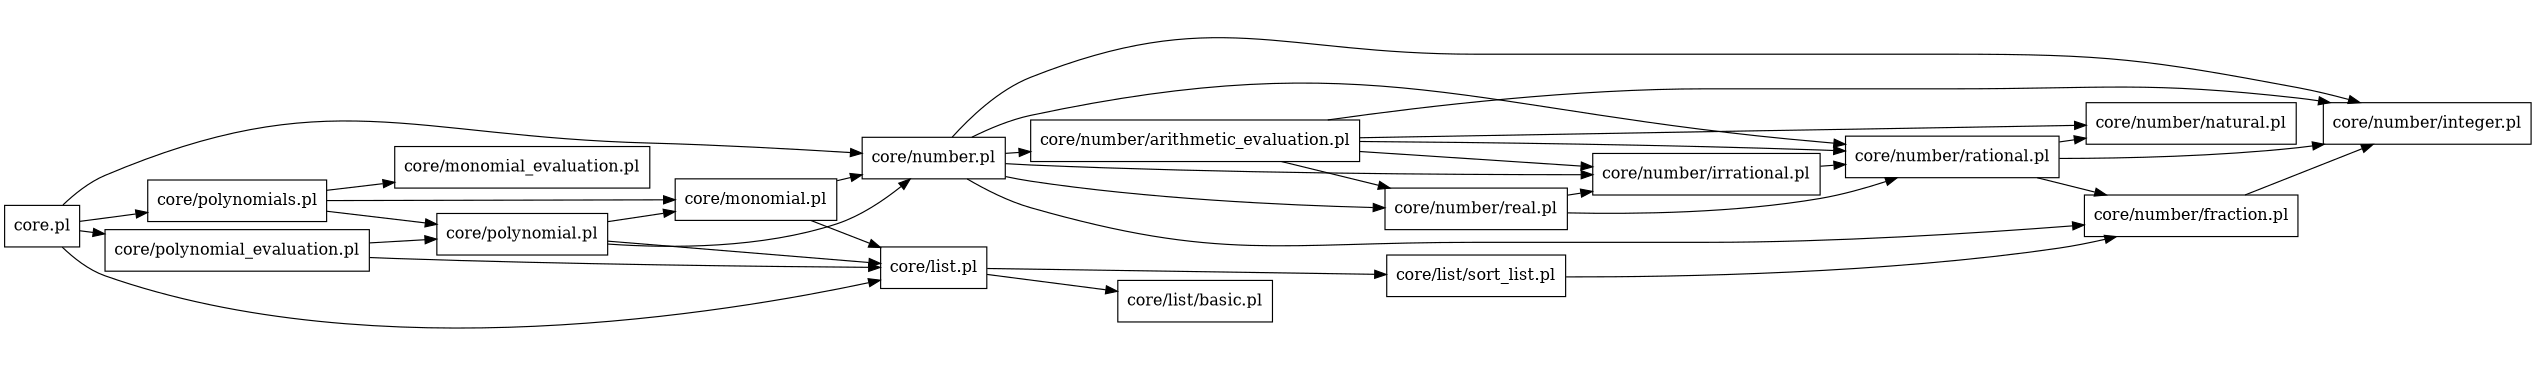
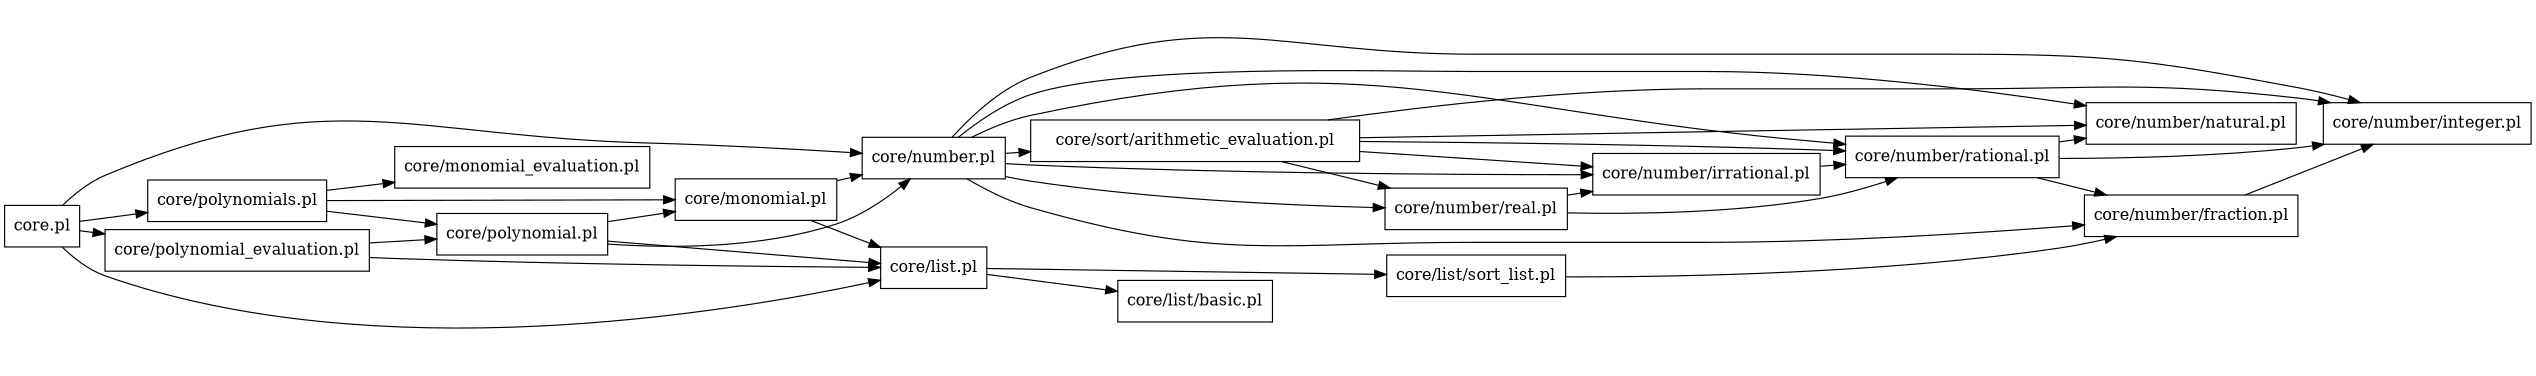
none -> (1510, 72)
(1195, 141) -> (1195, 141)
